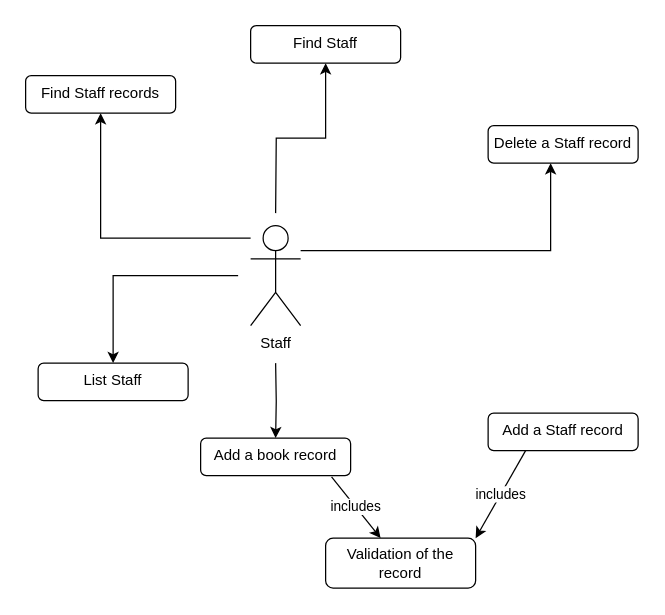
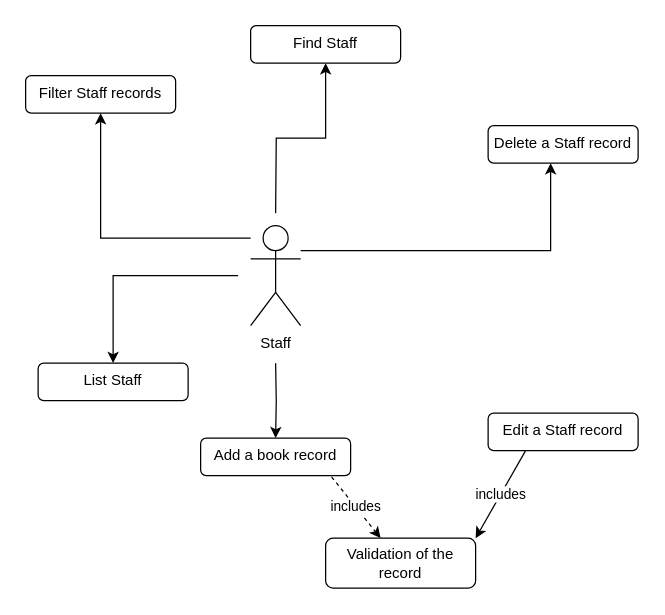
(101, 93) -> (101, 102)
(563, 431) -> (563, 431)
(341, 489) -> (341, 489)
